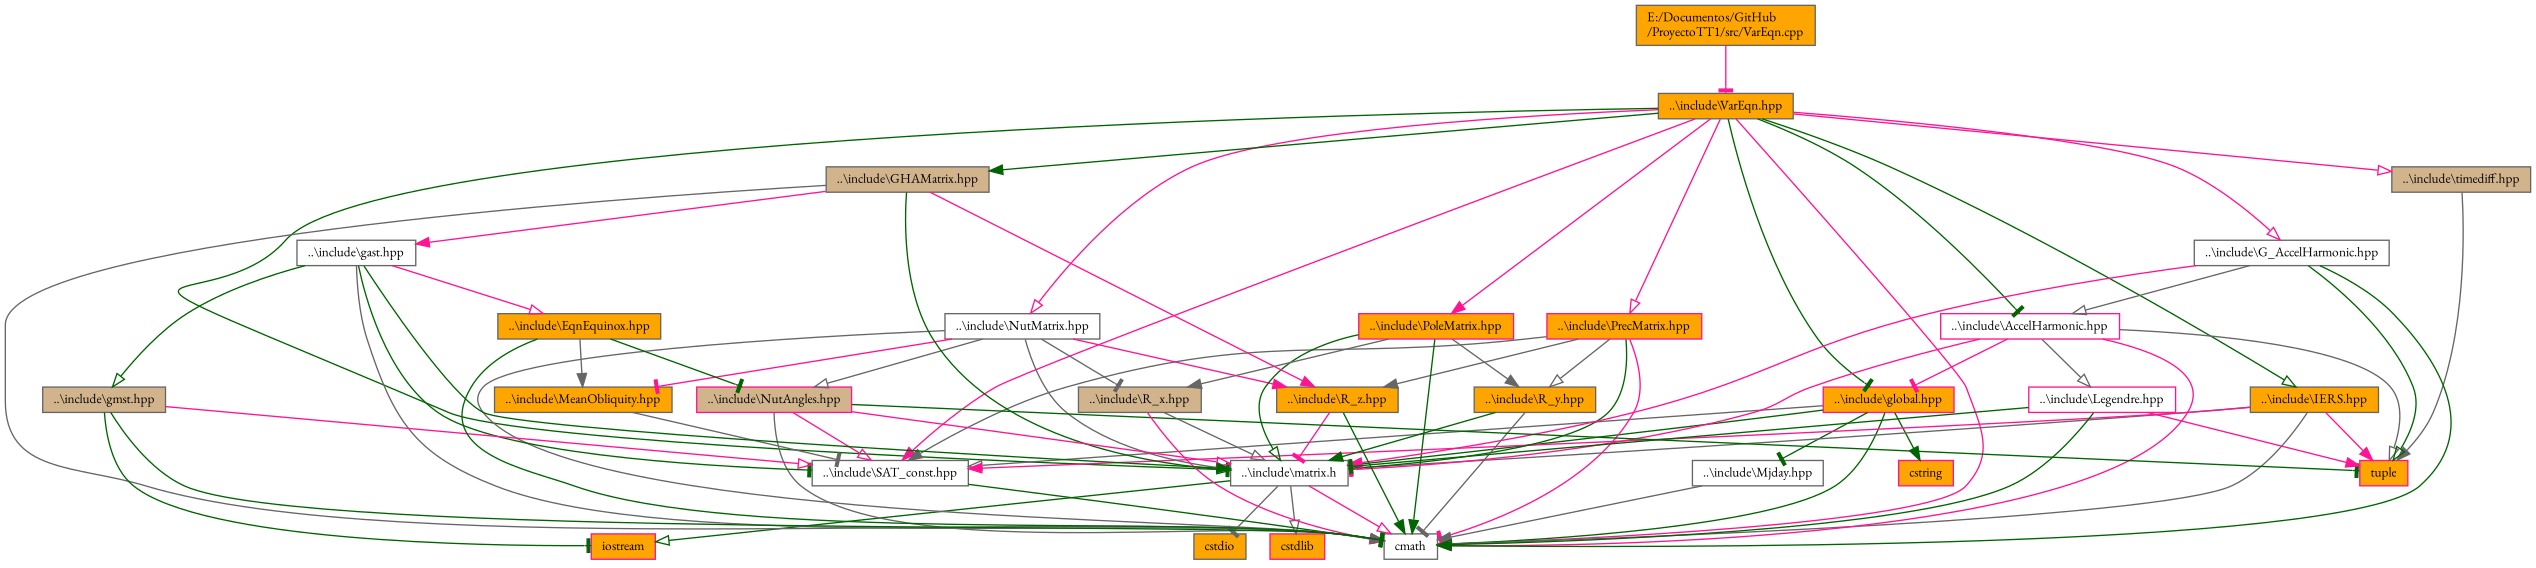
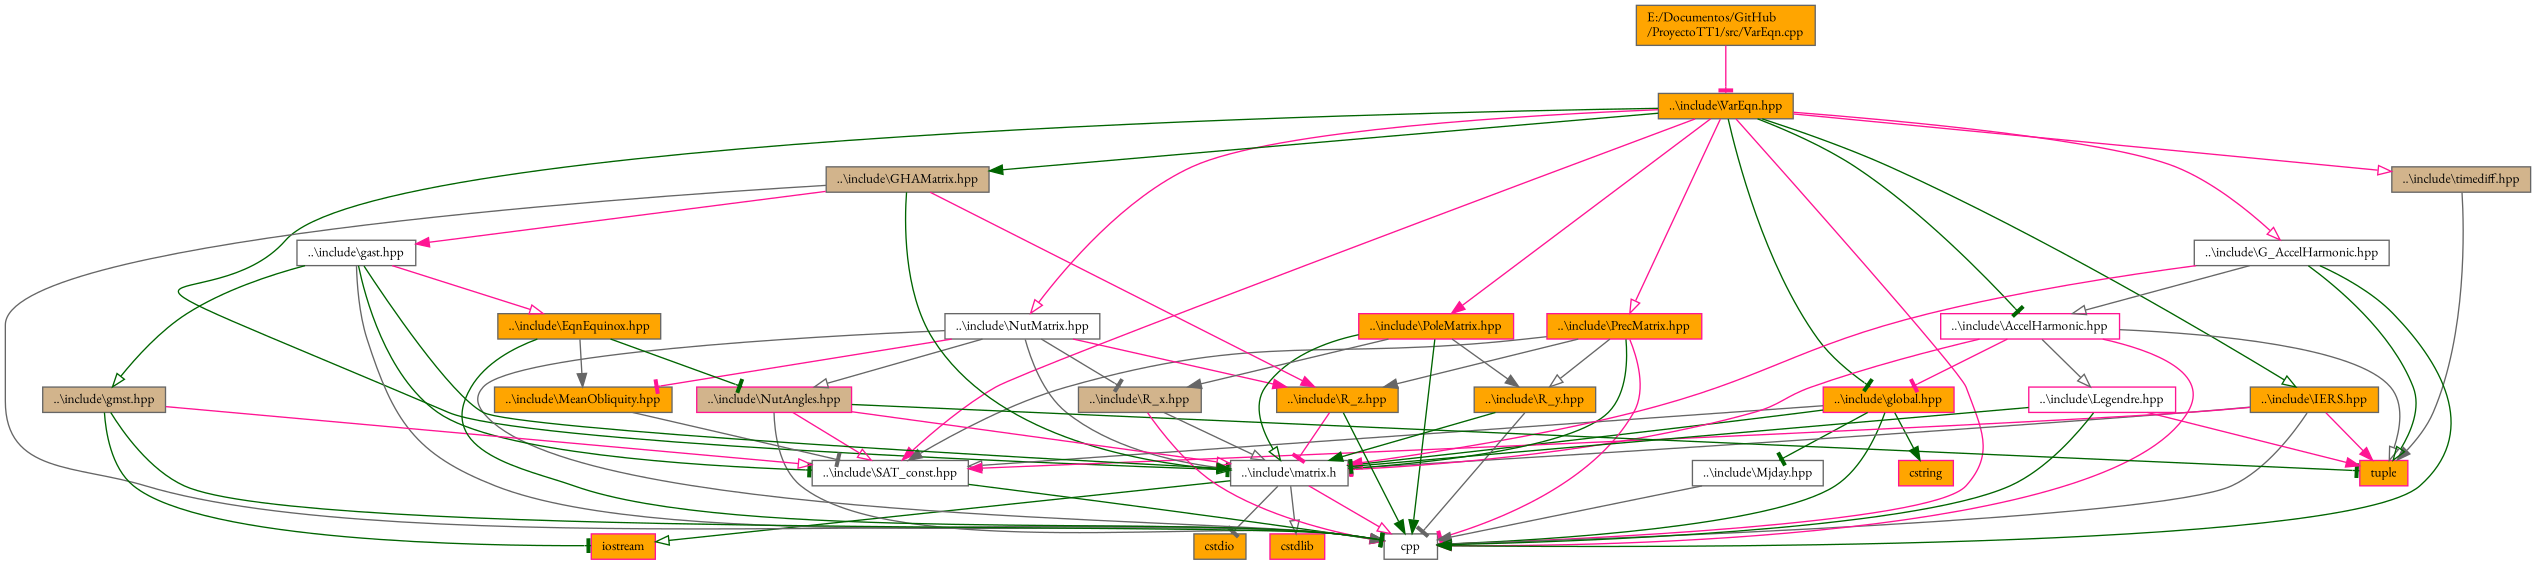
(1411, 547) -> (1411, 547)
